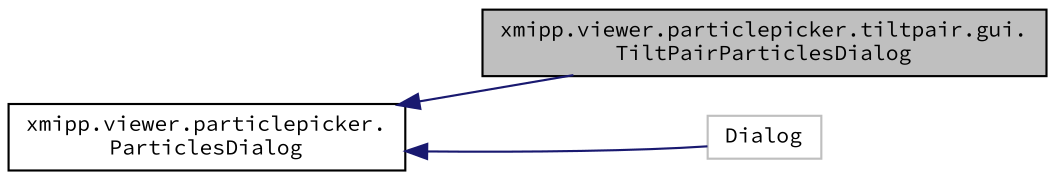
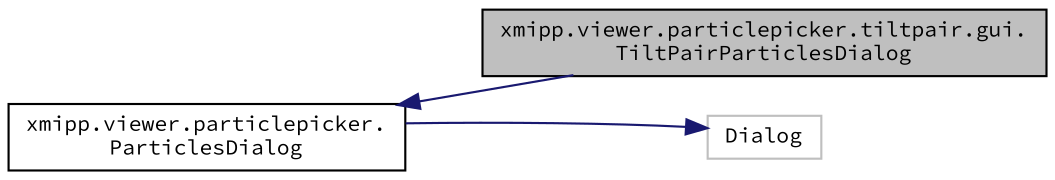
(567, 151) -> (546, 123)
